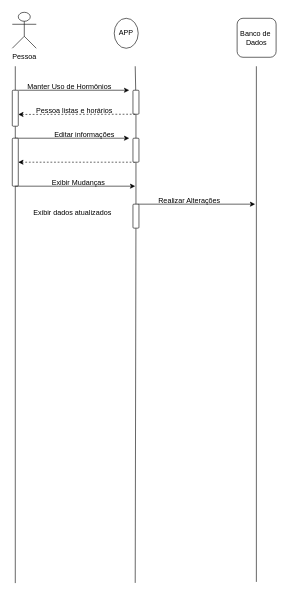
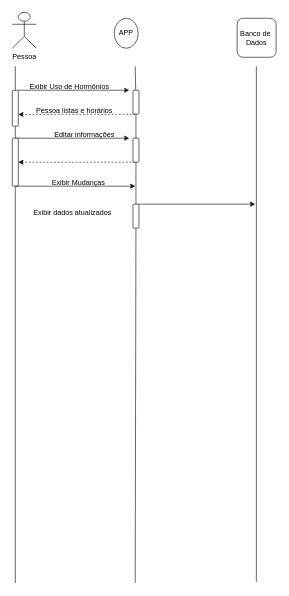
(70, 87) -> (70, 87)
(189, 201) -> none
